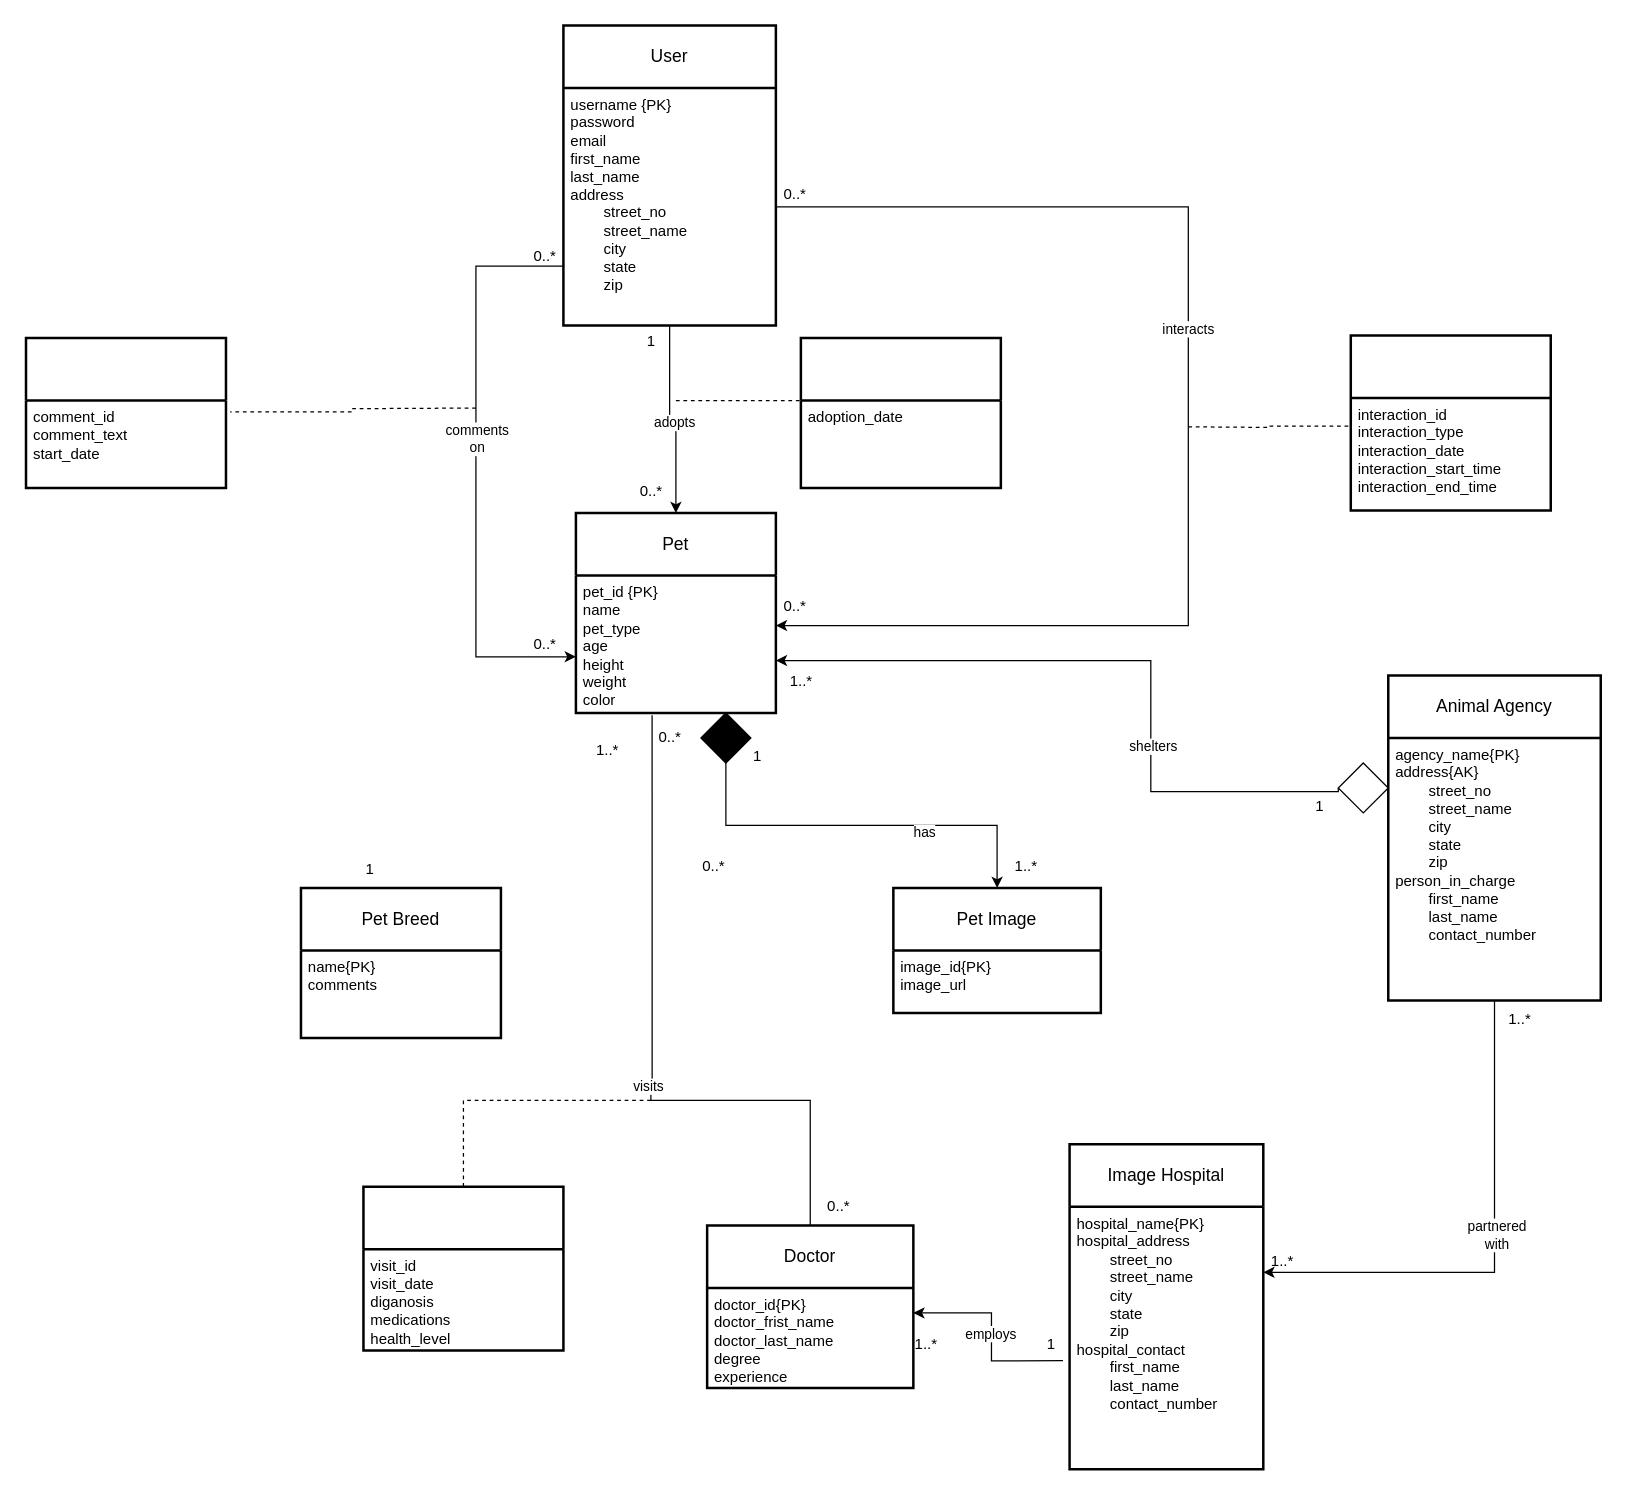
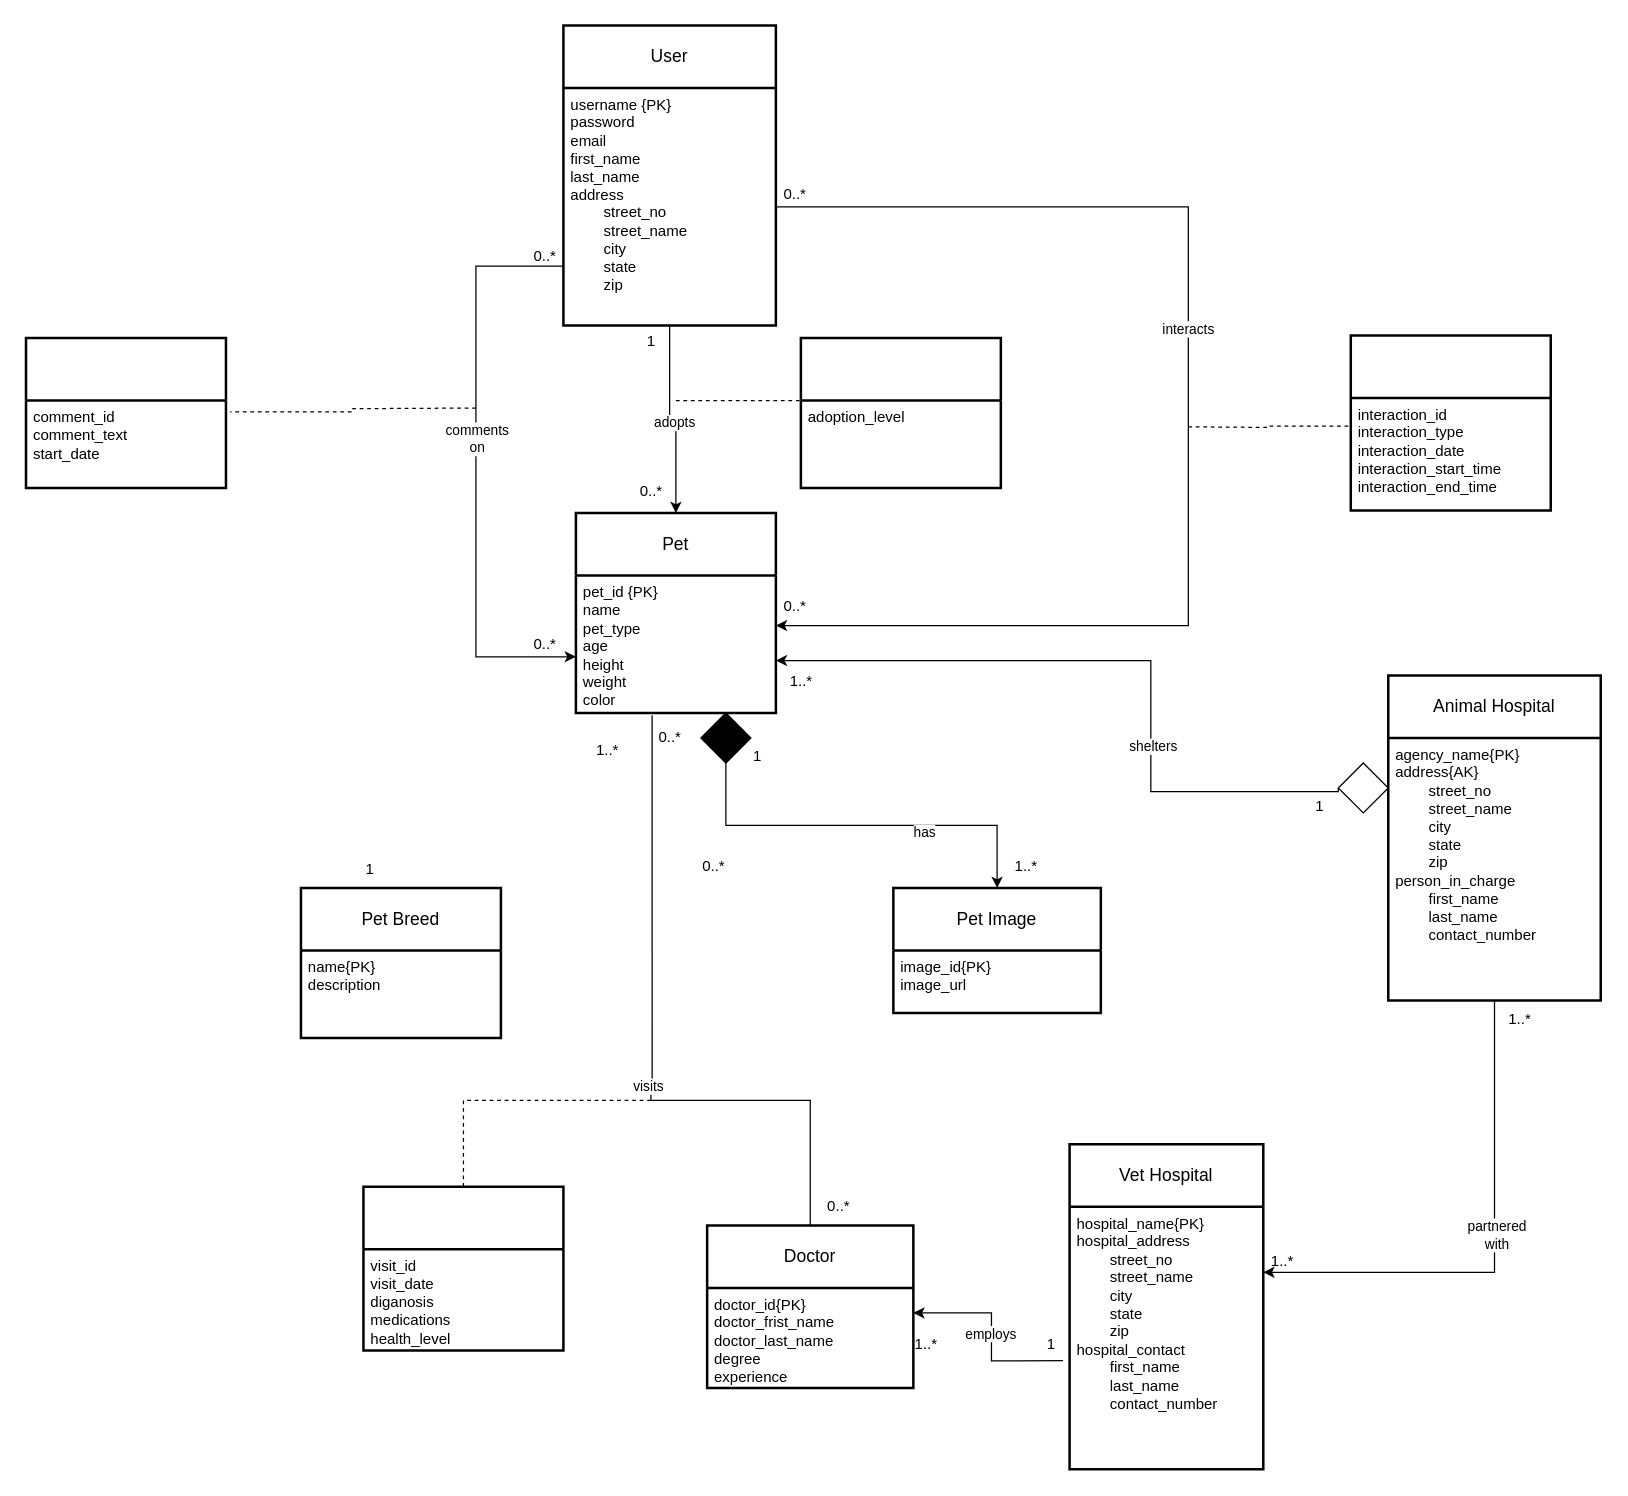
(861, 418) -> (861, 418)
(1494, 707) -> (1494, 707)
(342, 977) -> (350, 977)
(1166, 1176) -> (1166, 1176)
